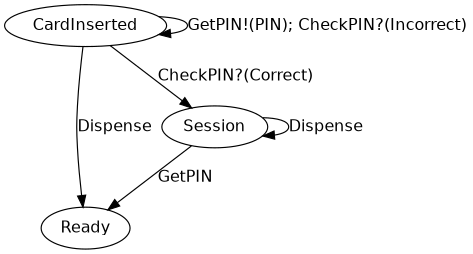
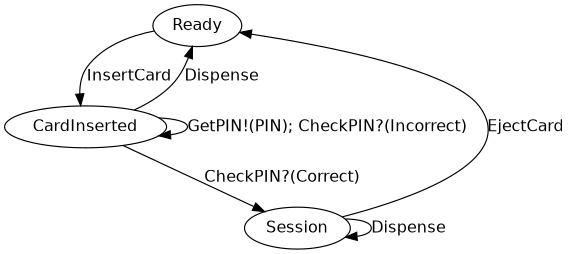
none -> (105, 50)
(186, 177) -> (526, 127)
